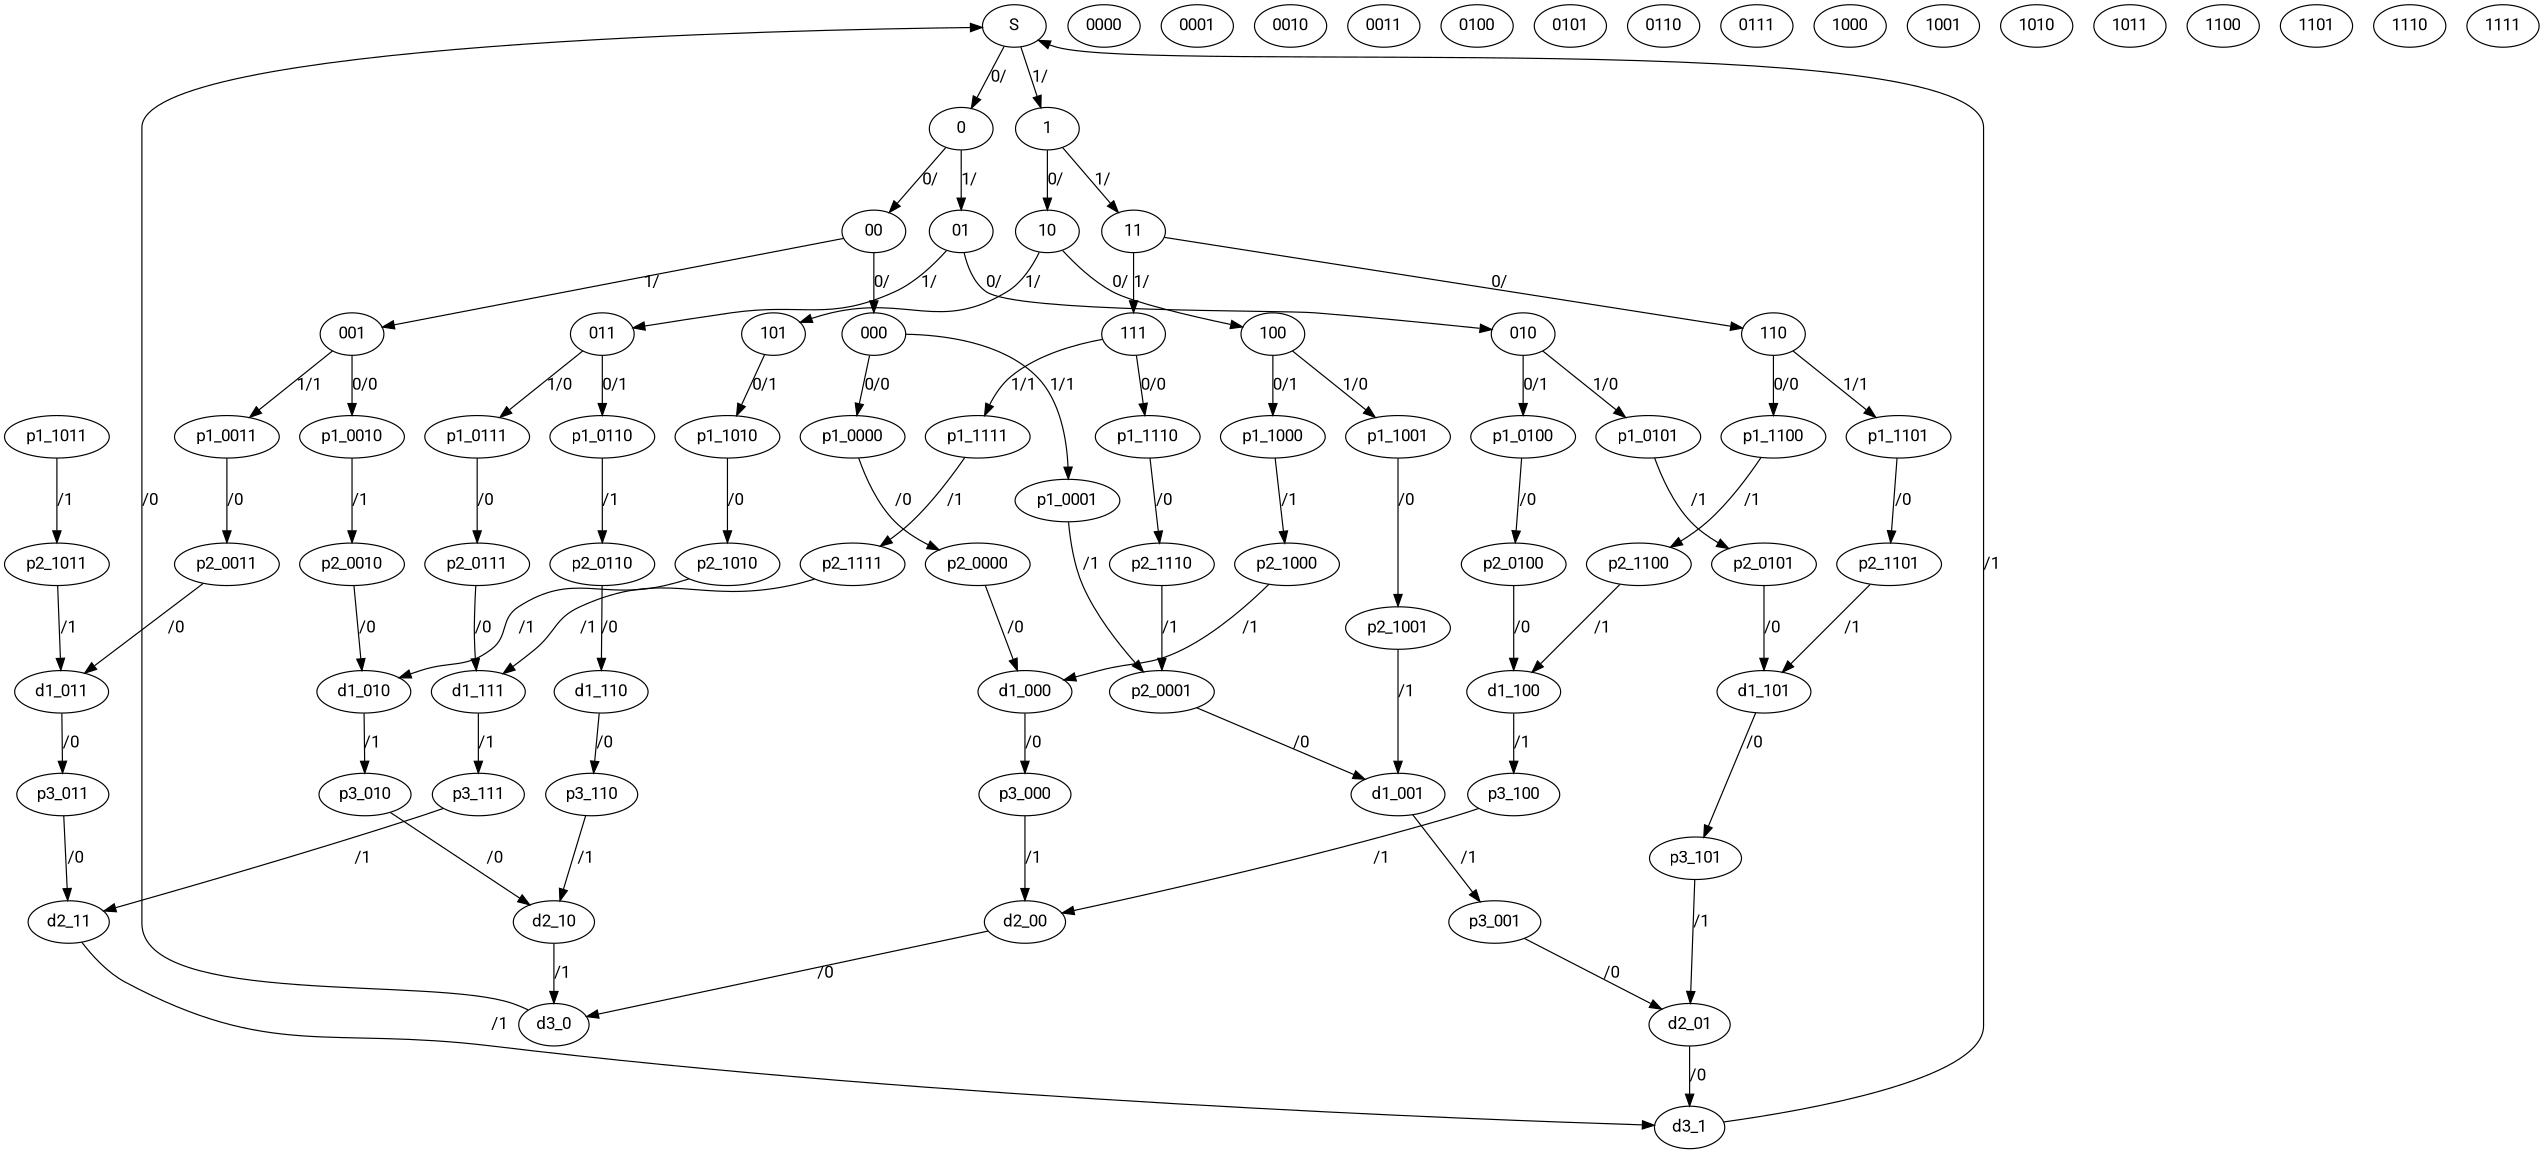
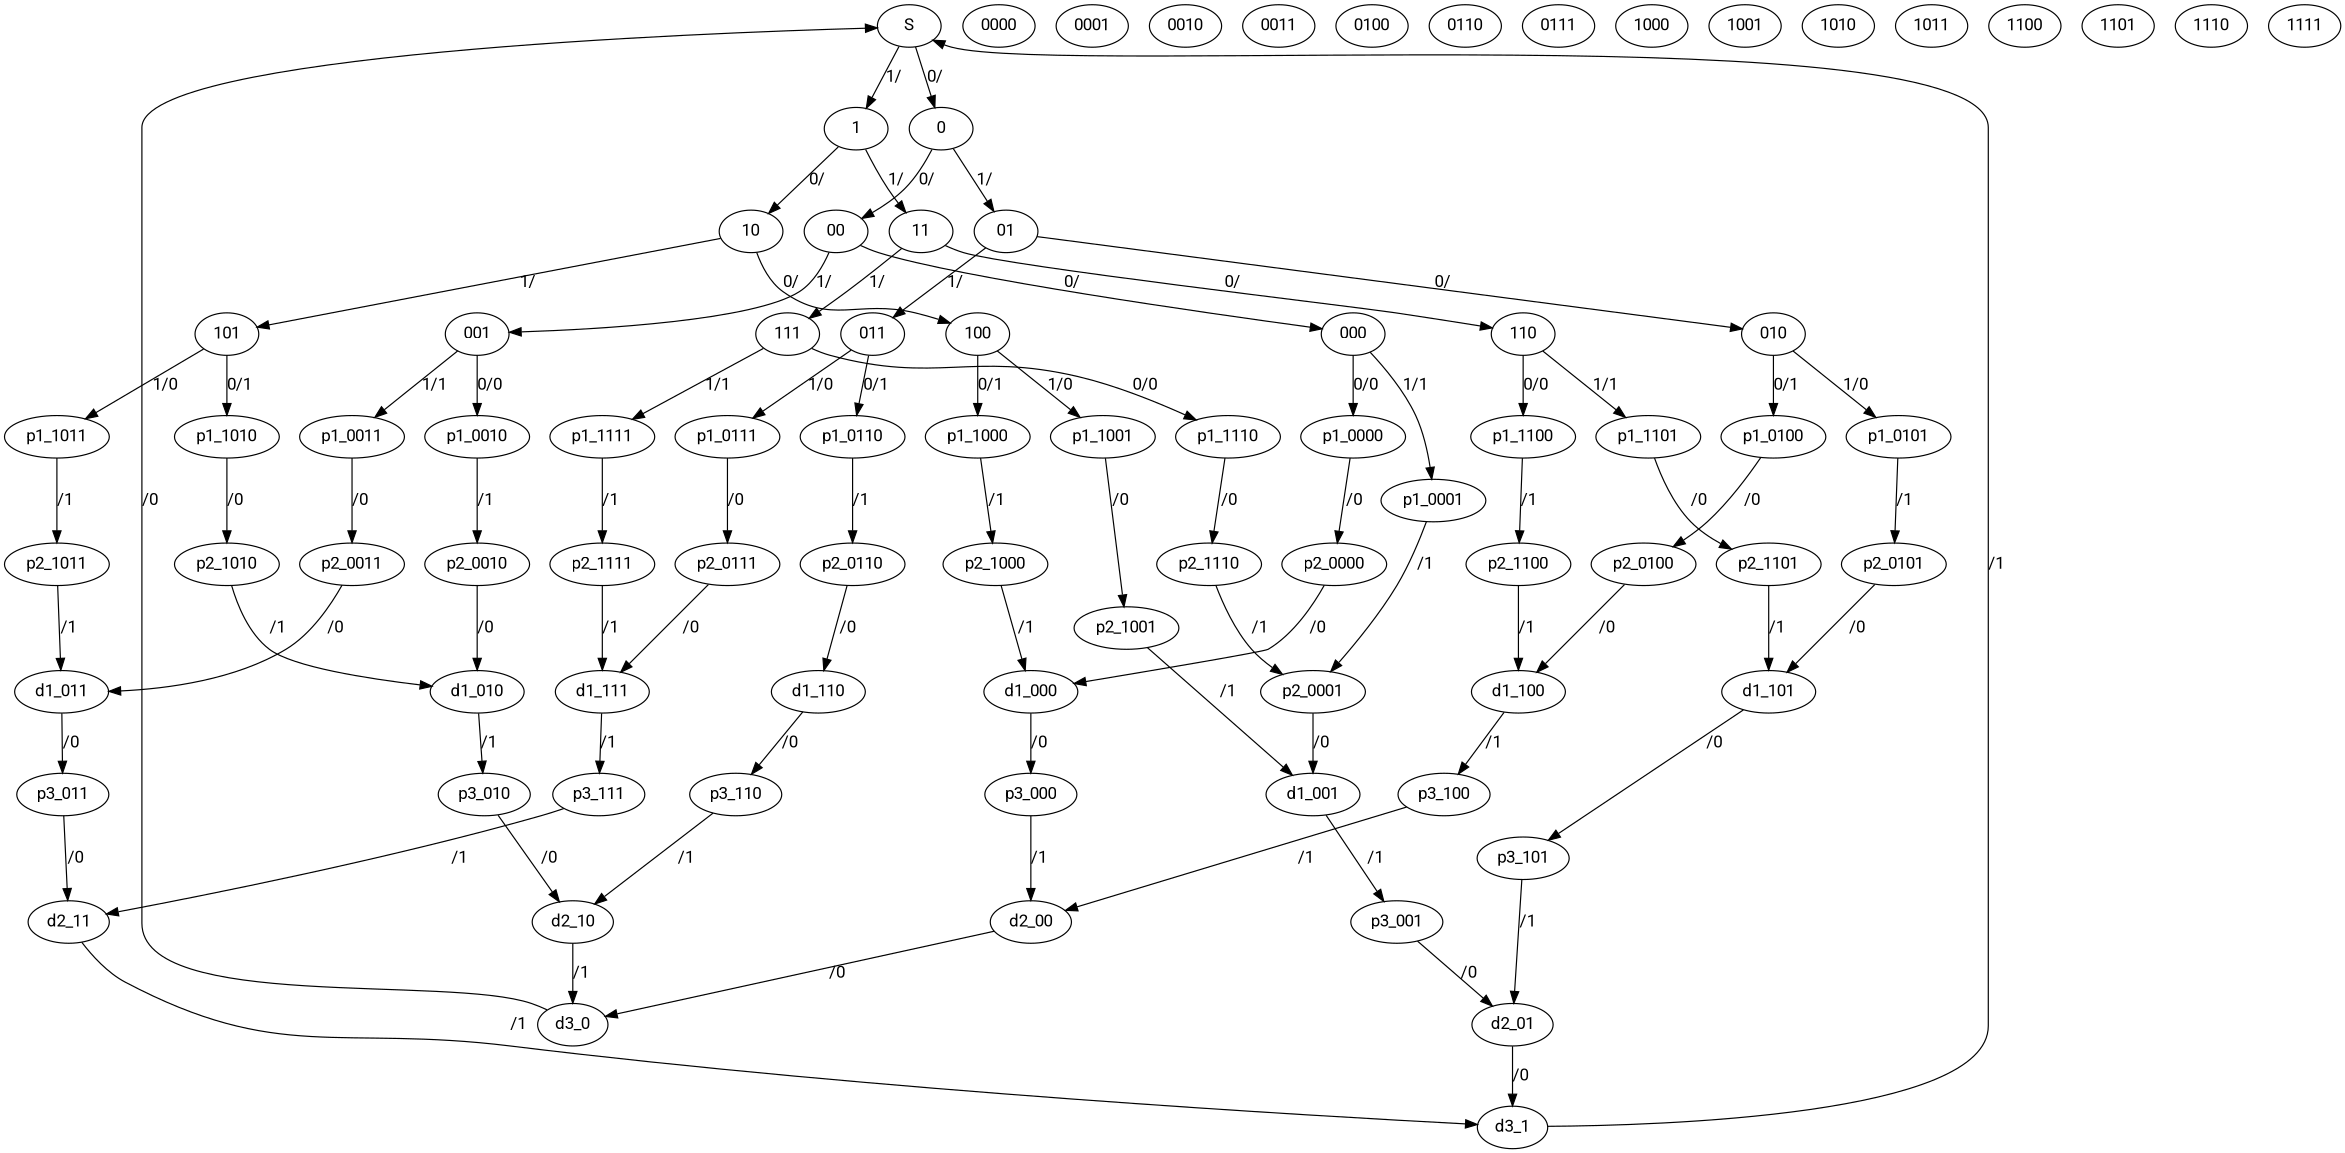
(1570, 26) -> none
none -> (150, 381)
